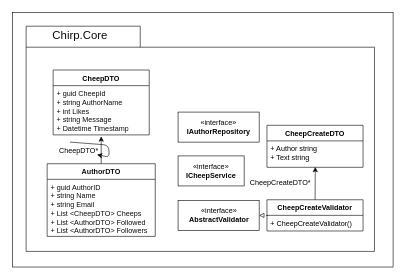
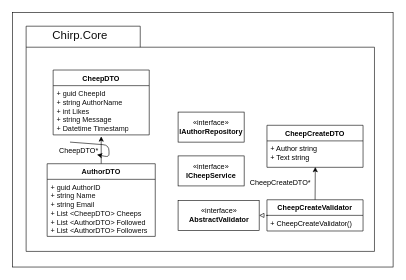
(218, 127) -> (211, 127)
